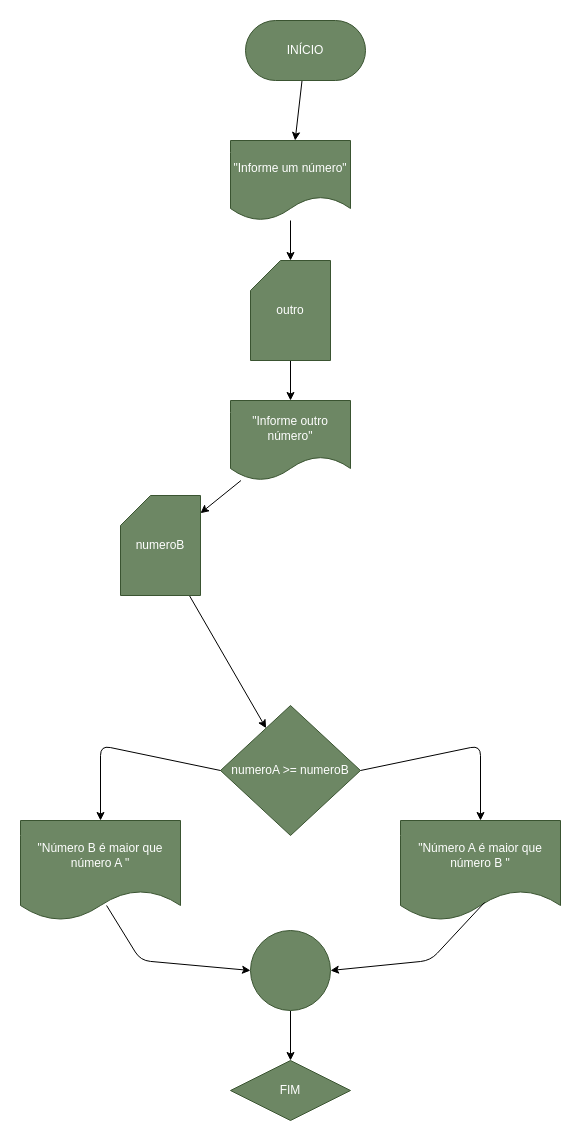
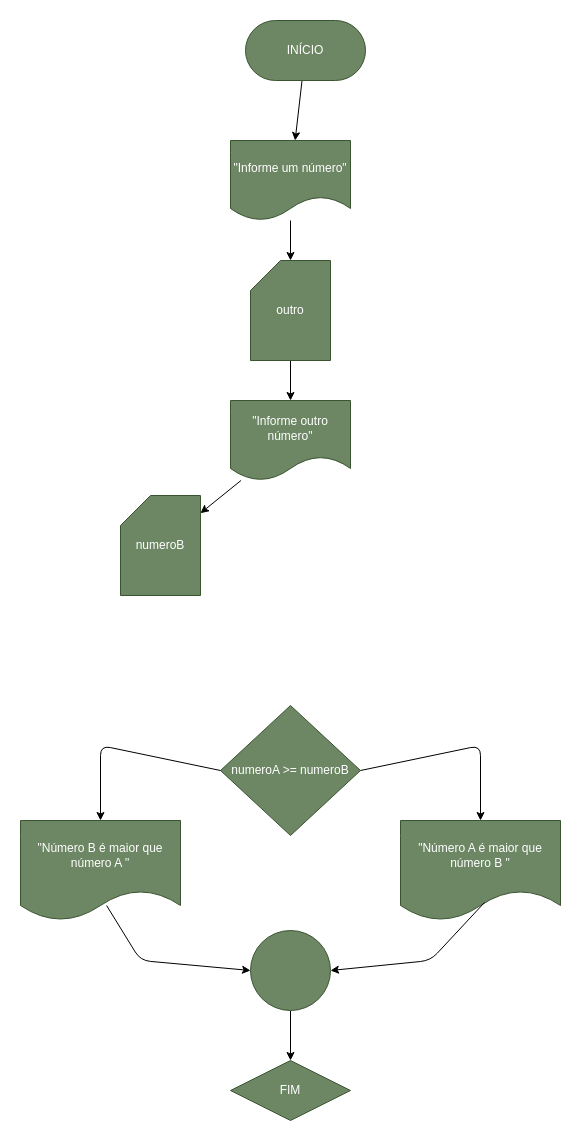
(226, 659) -> none
